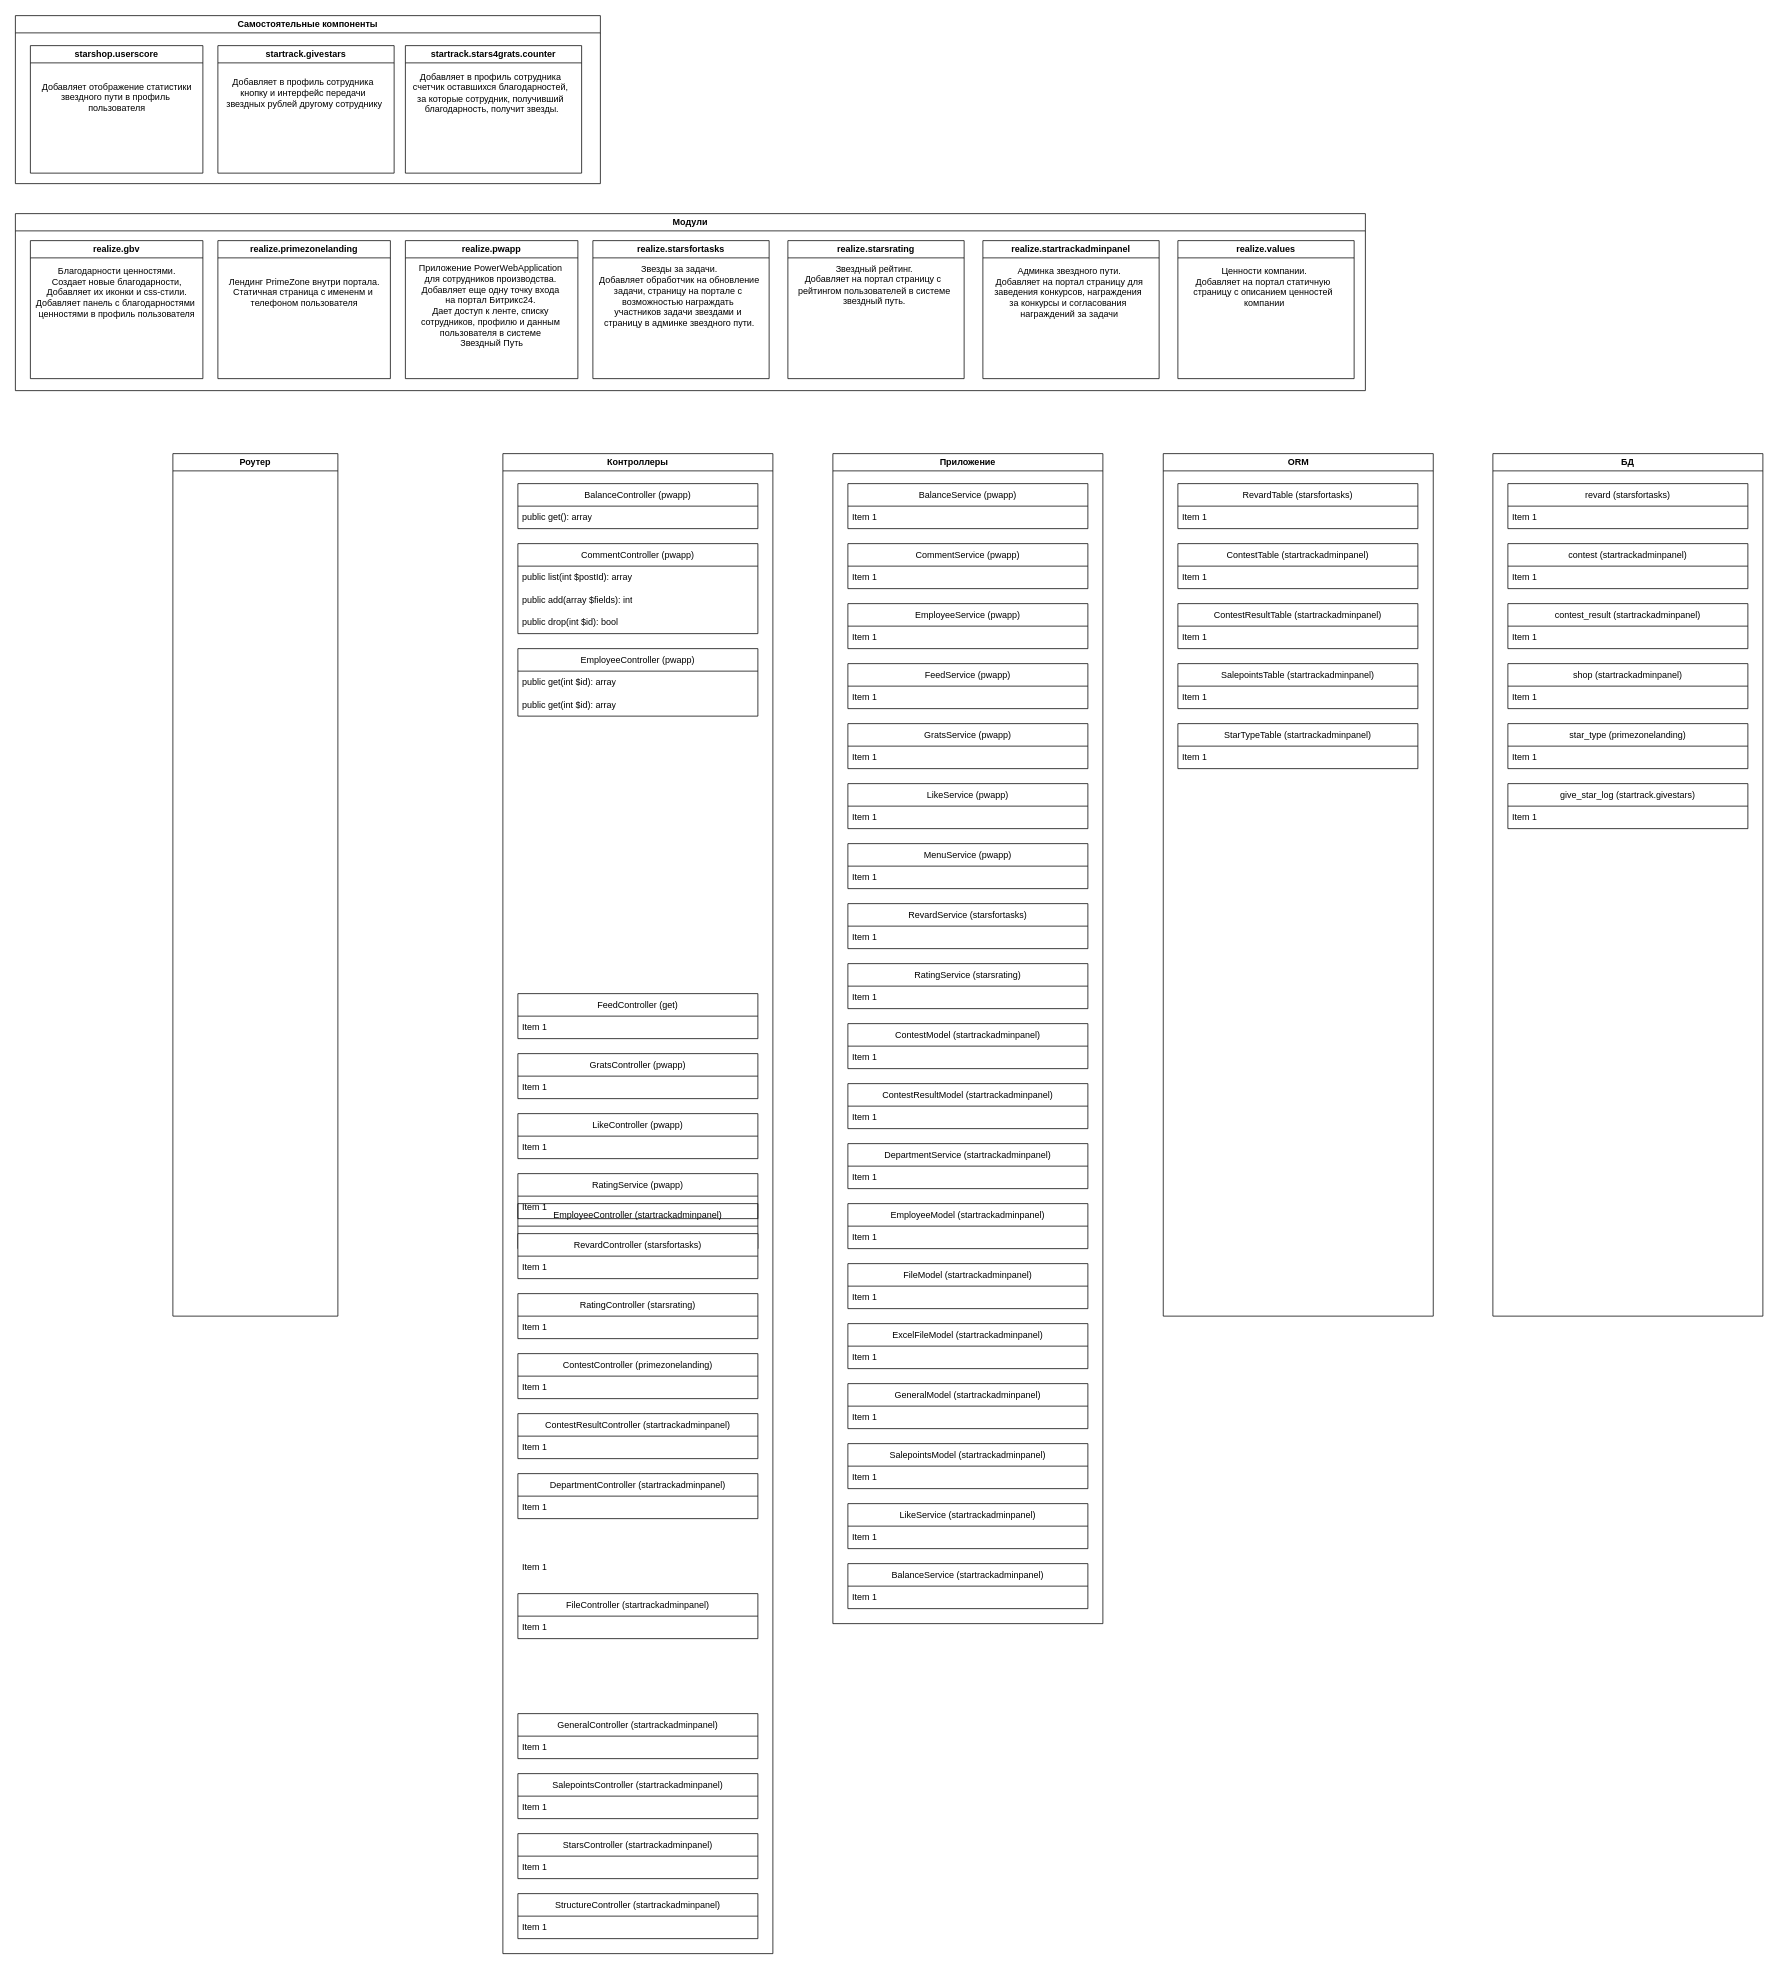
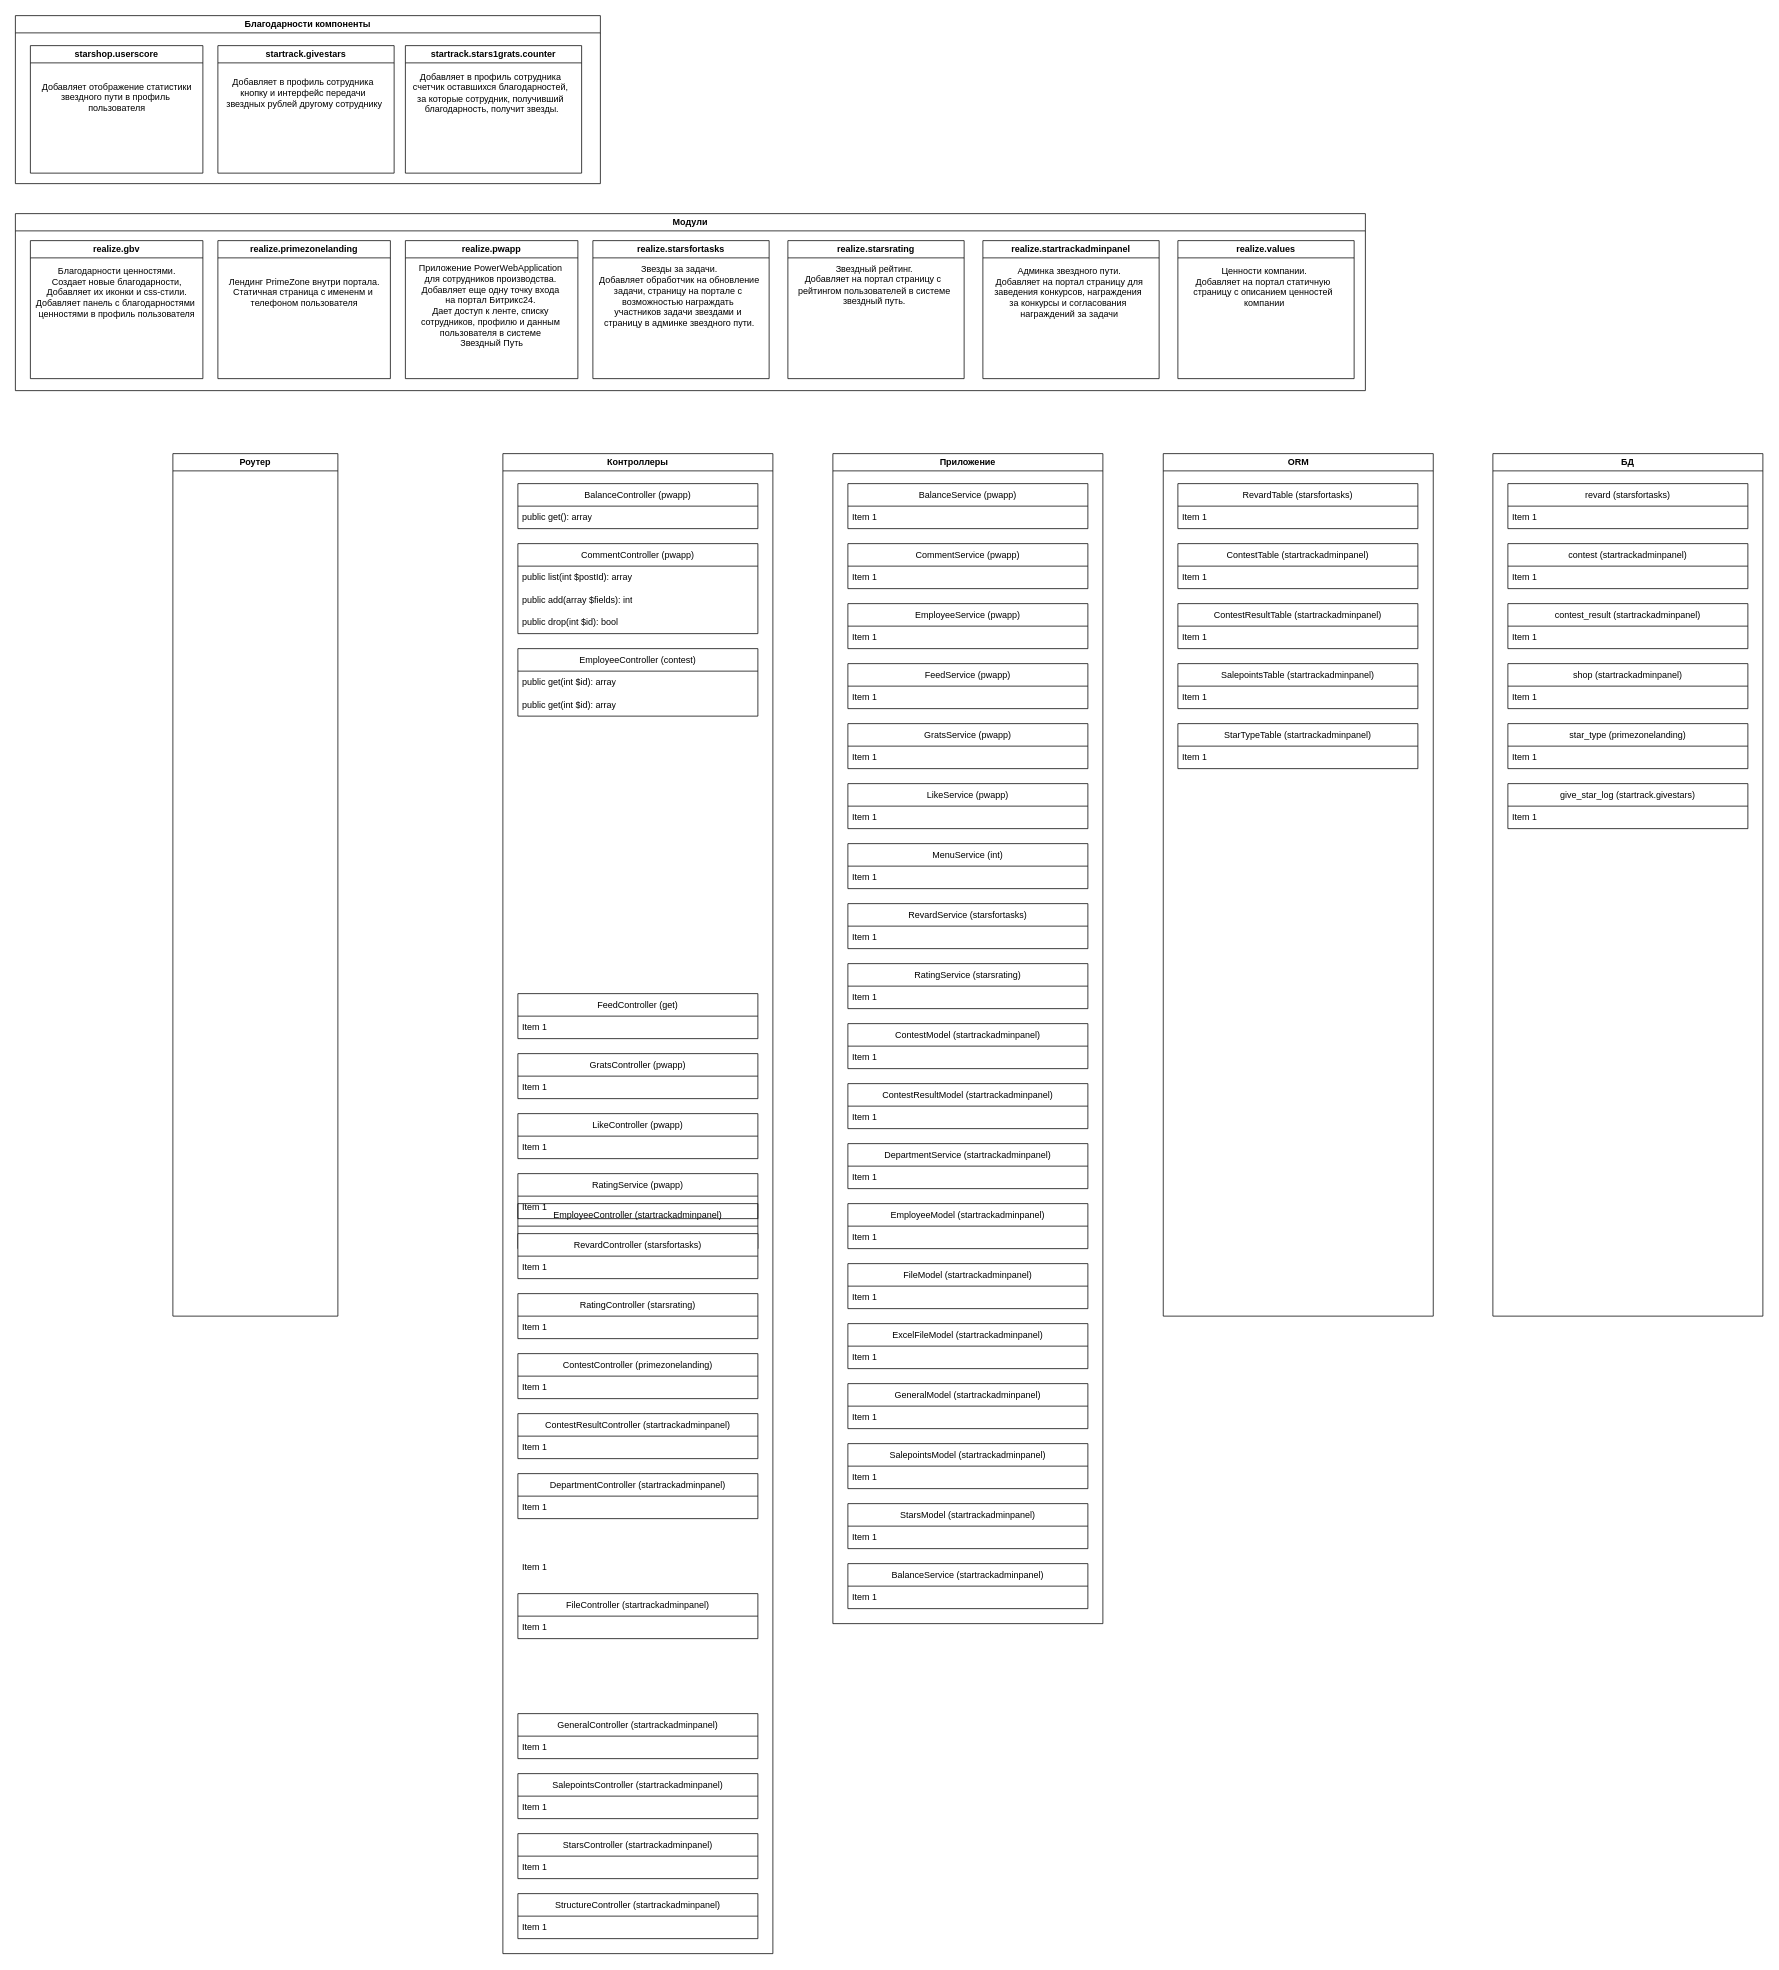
(308, 24) -> (308, 24)
(494, 54) -> (494, 54)
(638, 660) -> (638, 660)
(968, 855) -> (968, 855)
(968, 1515) -> (968, 1515)
